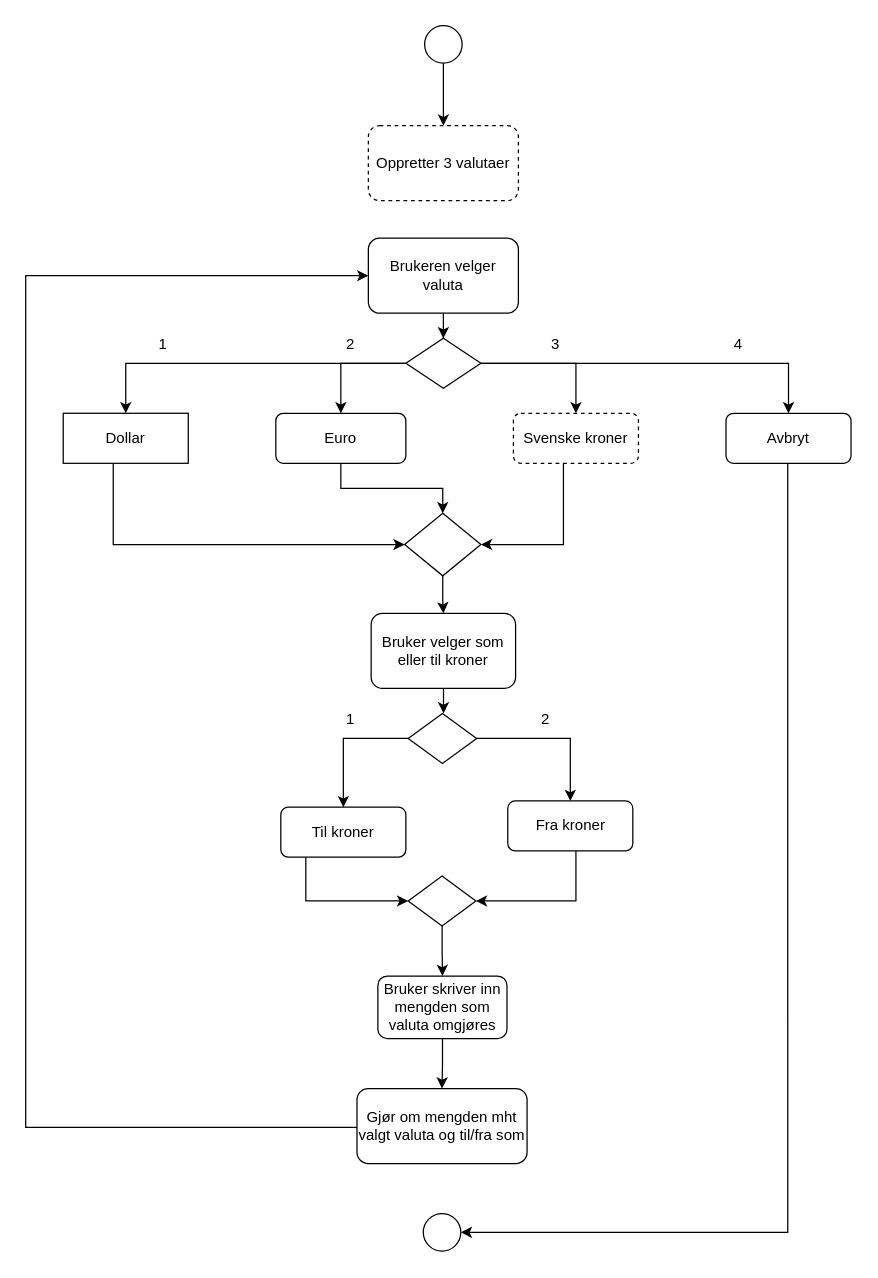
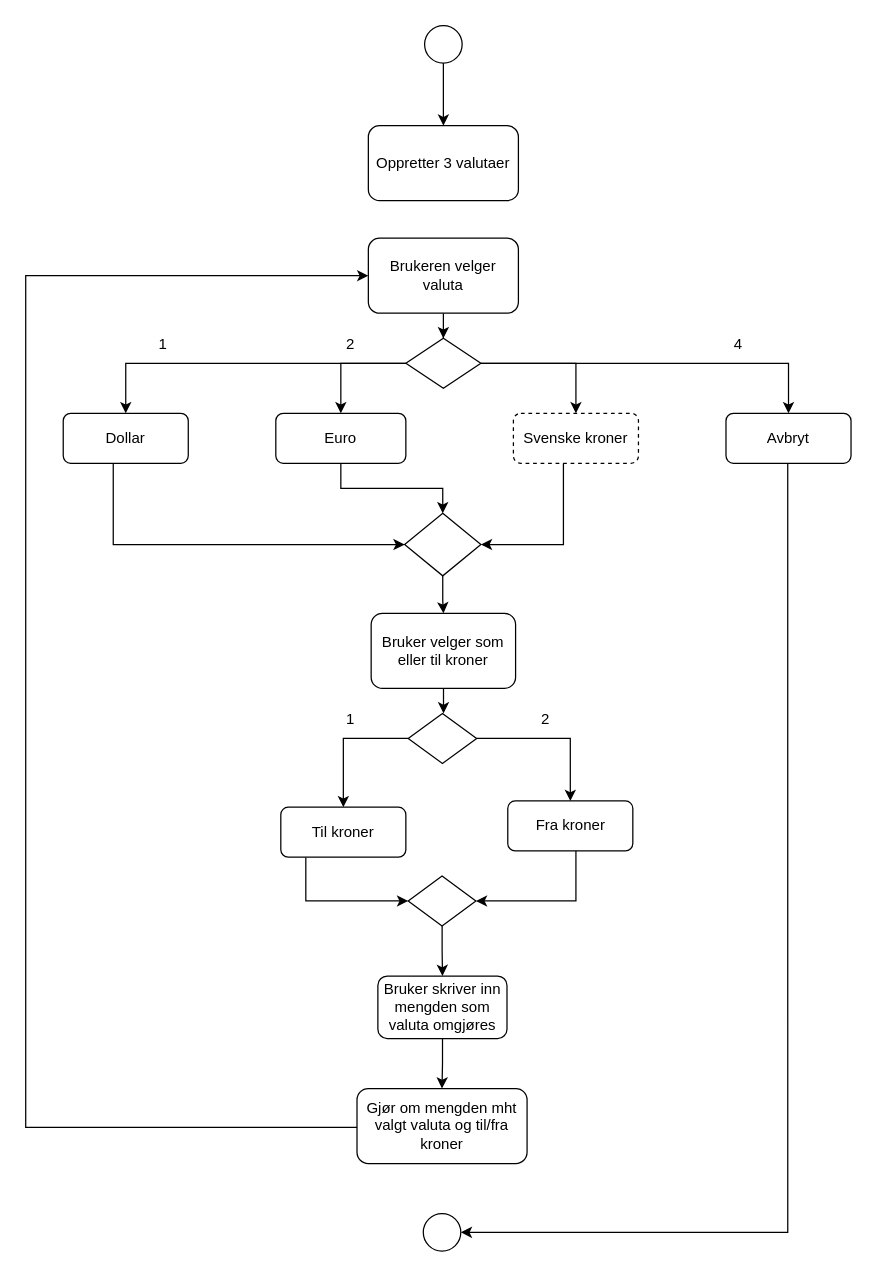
(443, 163) -> (443, 163)
(556, 344) -> none
(126, 438) -> (126, 438)
(442, 1126) -> (442, 1126)
